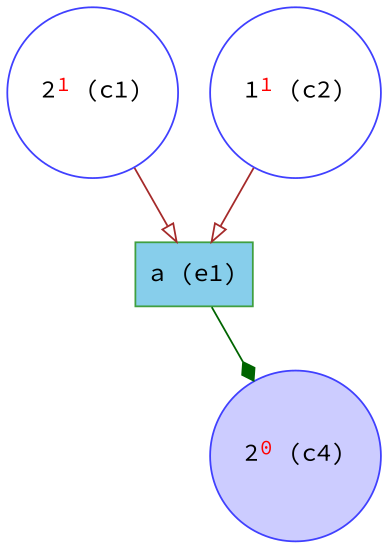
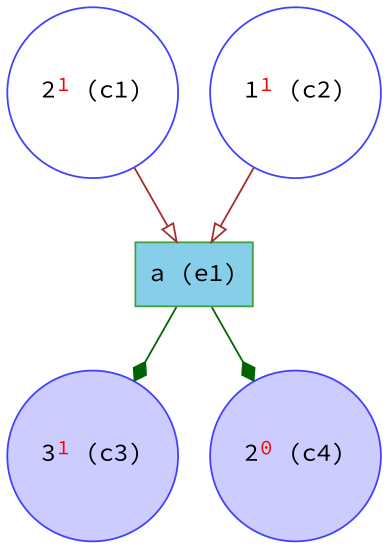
none -> (93, 456)
